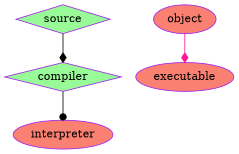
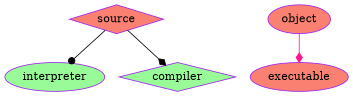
(63, 19) -> (117, 19)
(63, 103) -> (90, 44)
(63, 135) -> (55, 77)
